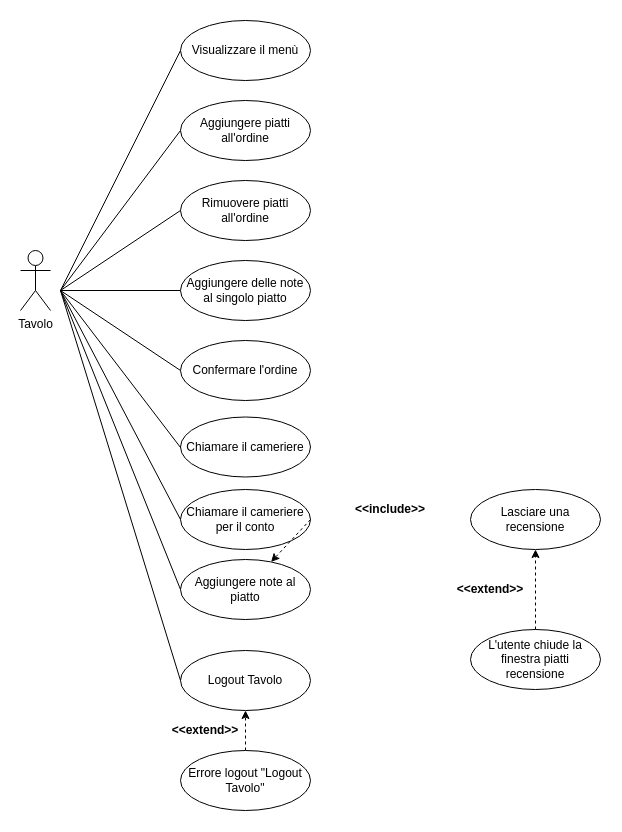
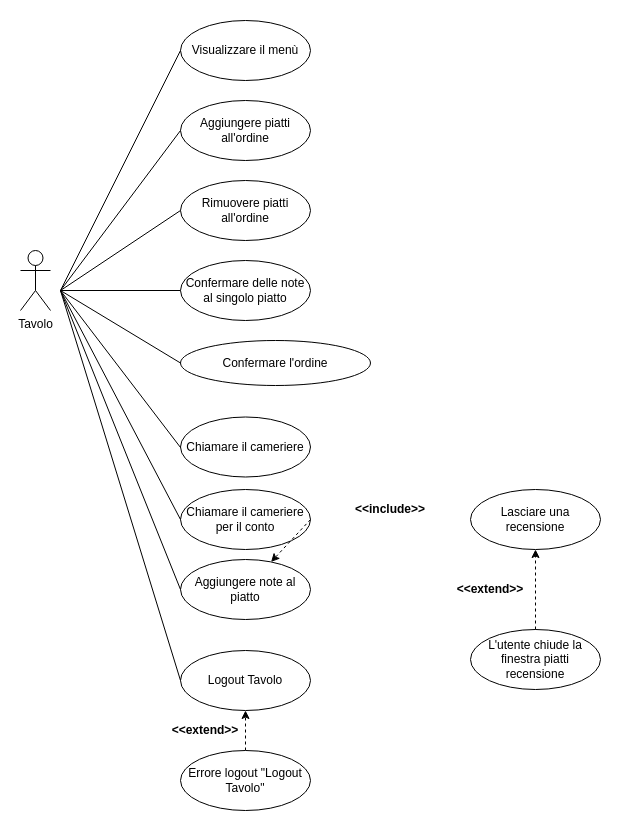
(246, 291) -> (246, 291)
(246, 371) -> (276, 363)
